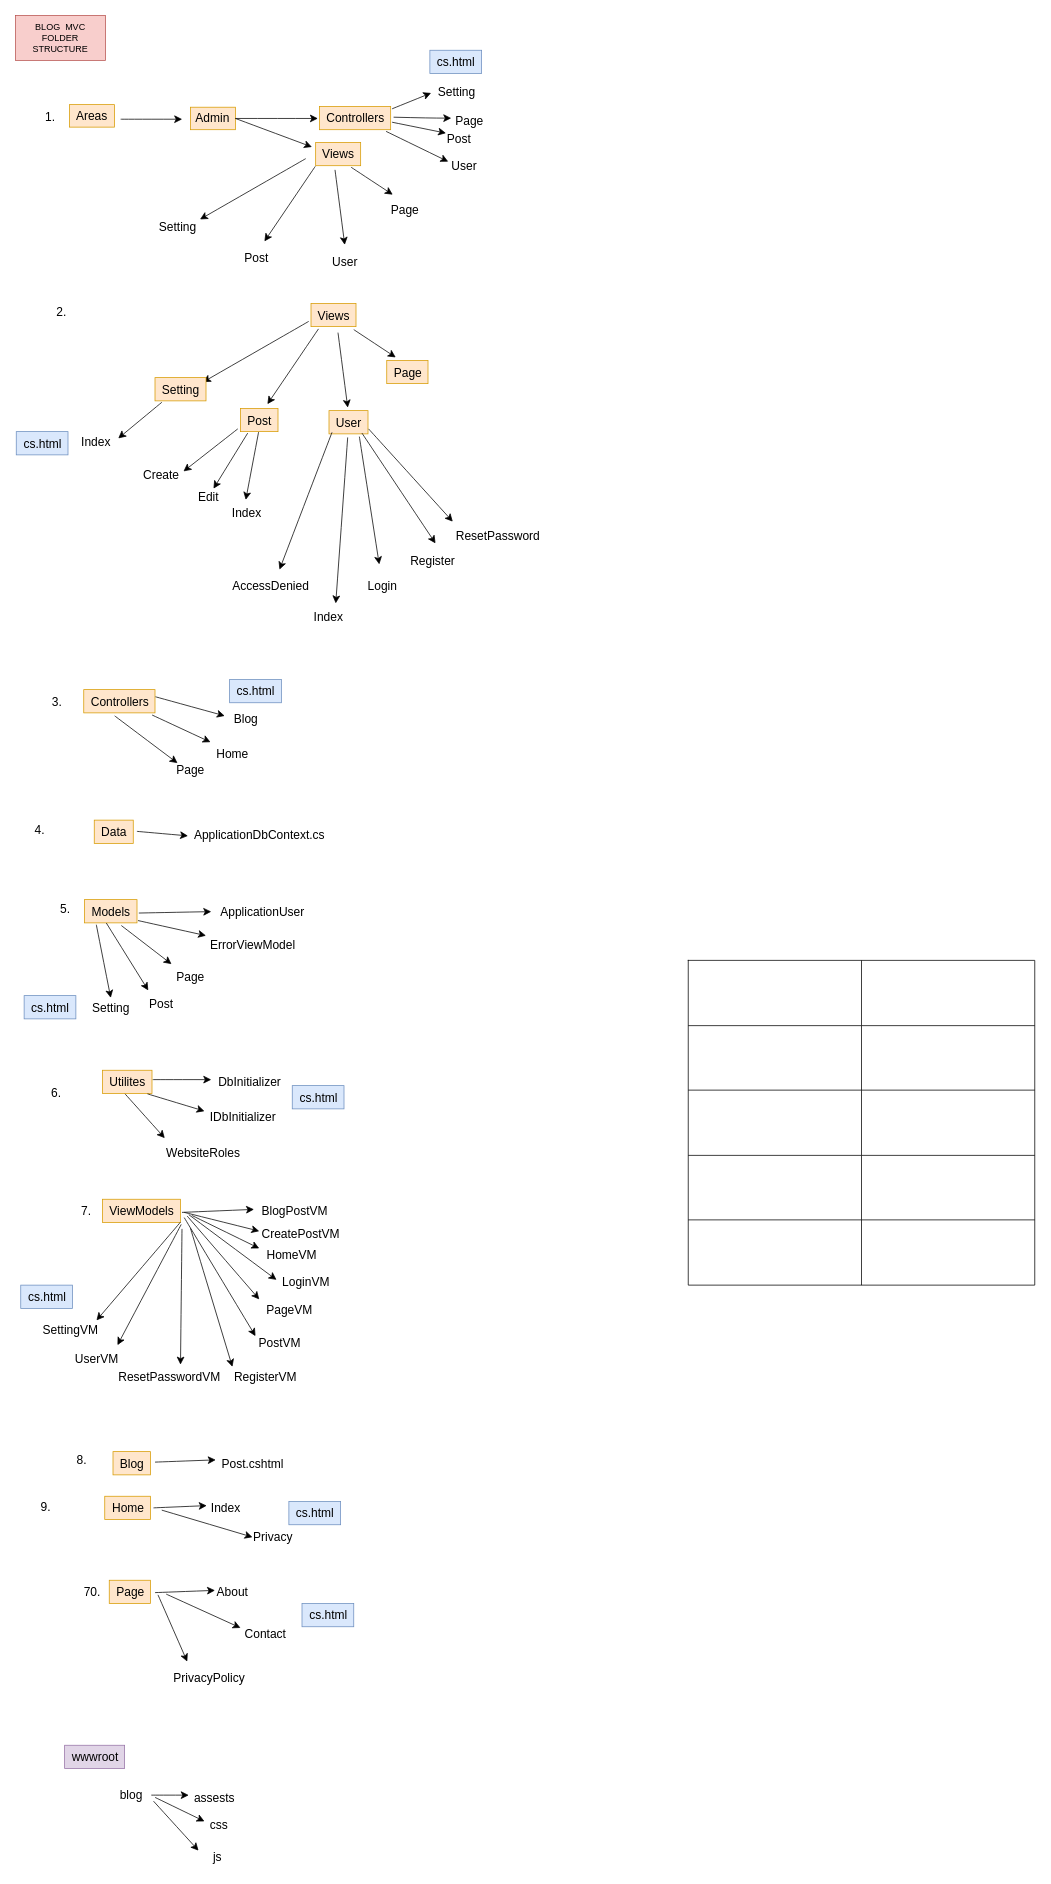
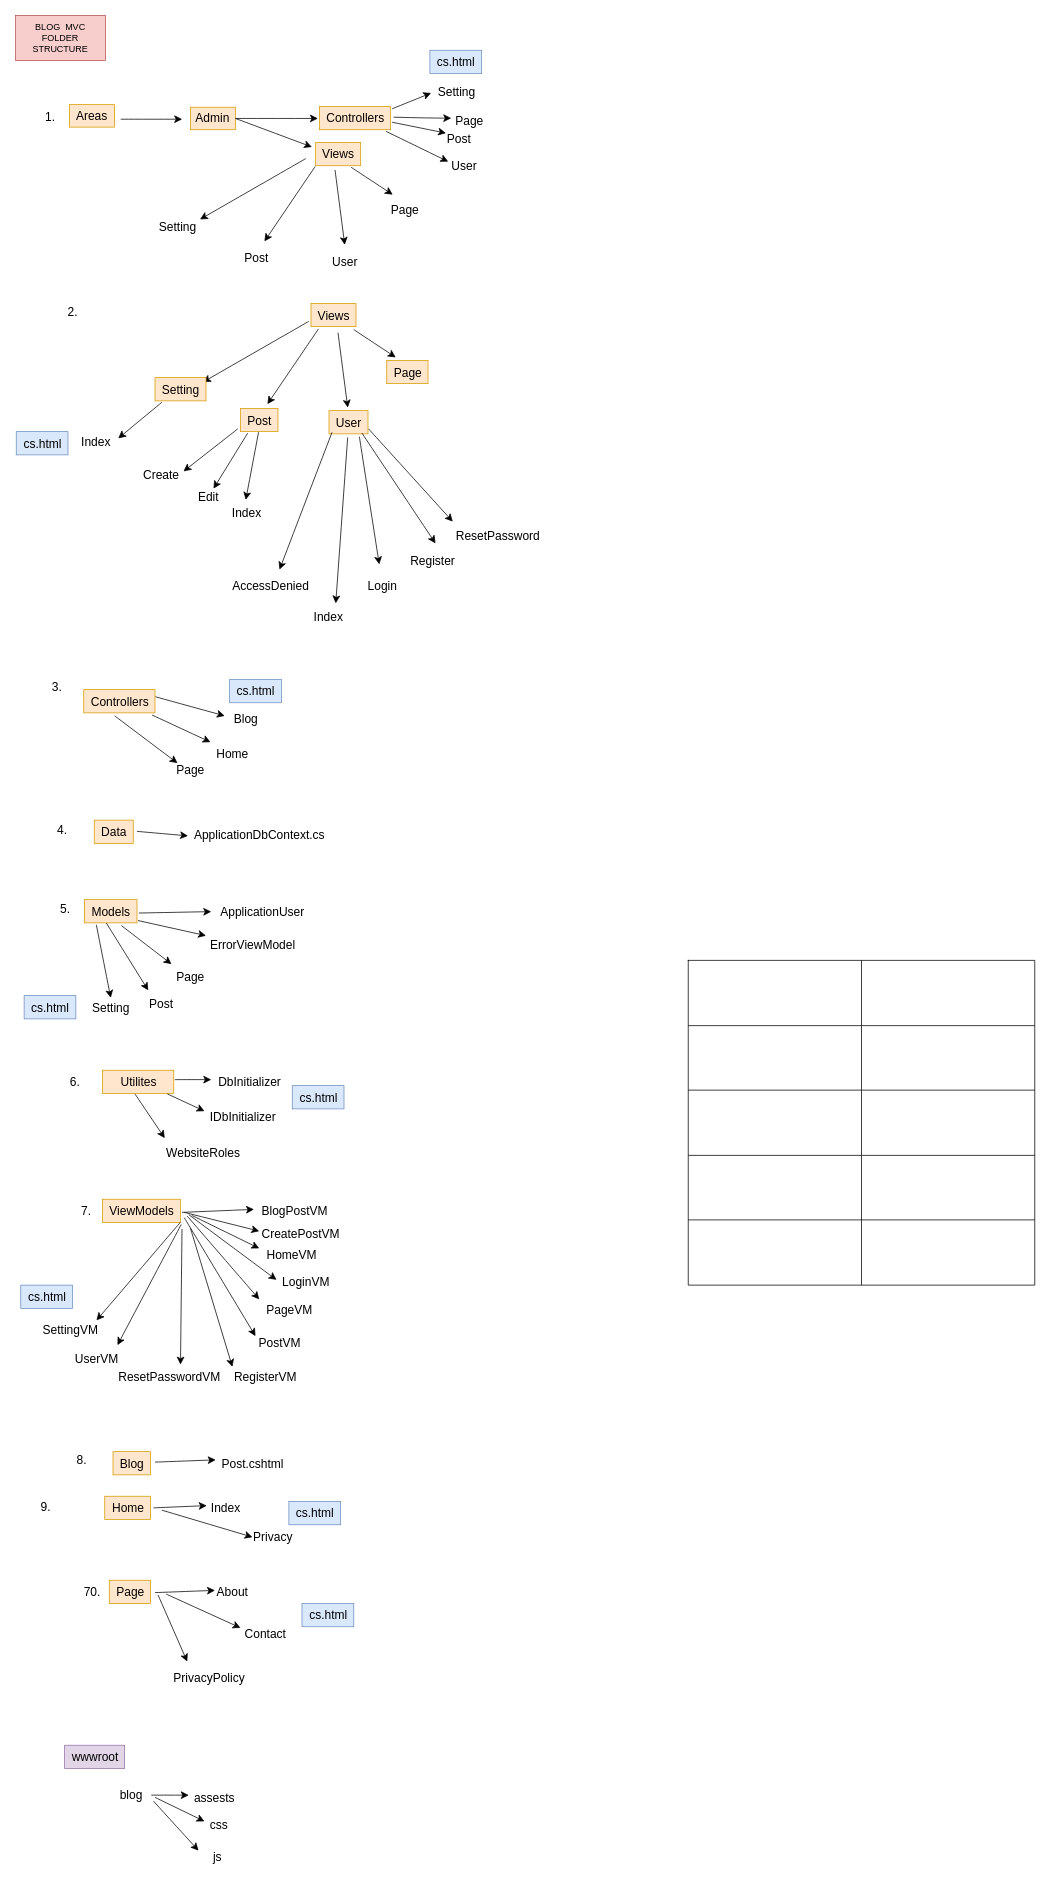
(61, 311) -> (72, 311)
(56, 701) -> (56, 686)
(39, 830) -> (62, 830)
(127, 1082) -> (138, 1082)
(56, 1093) -> (75, 1082)
